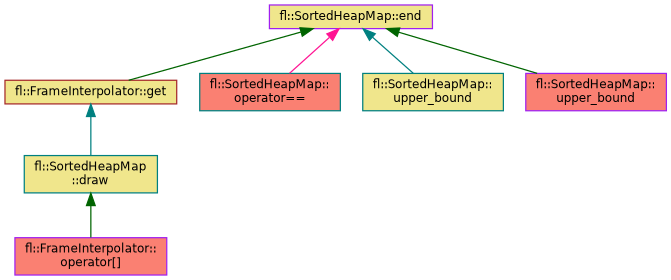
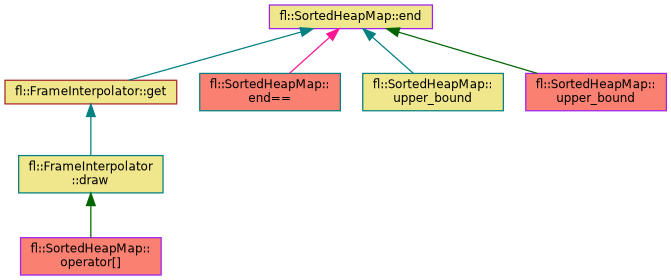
(215, 56) -> (215, 56)
(270, 92) -> (270, 92)
(91, 174) -> (91, 174)
(91, 256) -> (91, 256)
